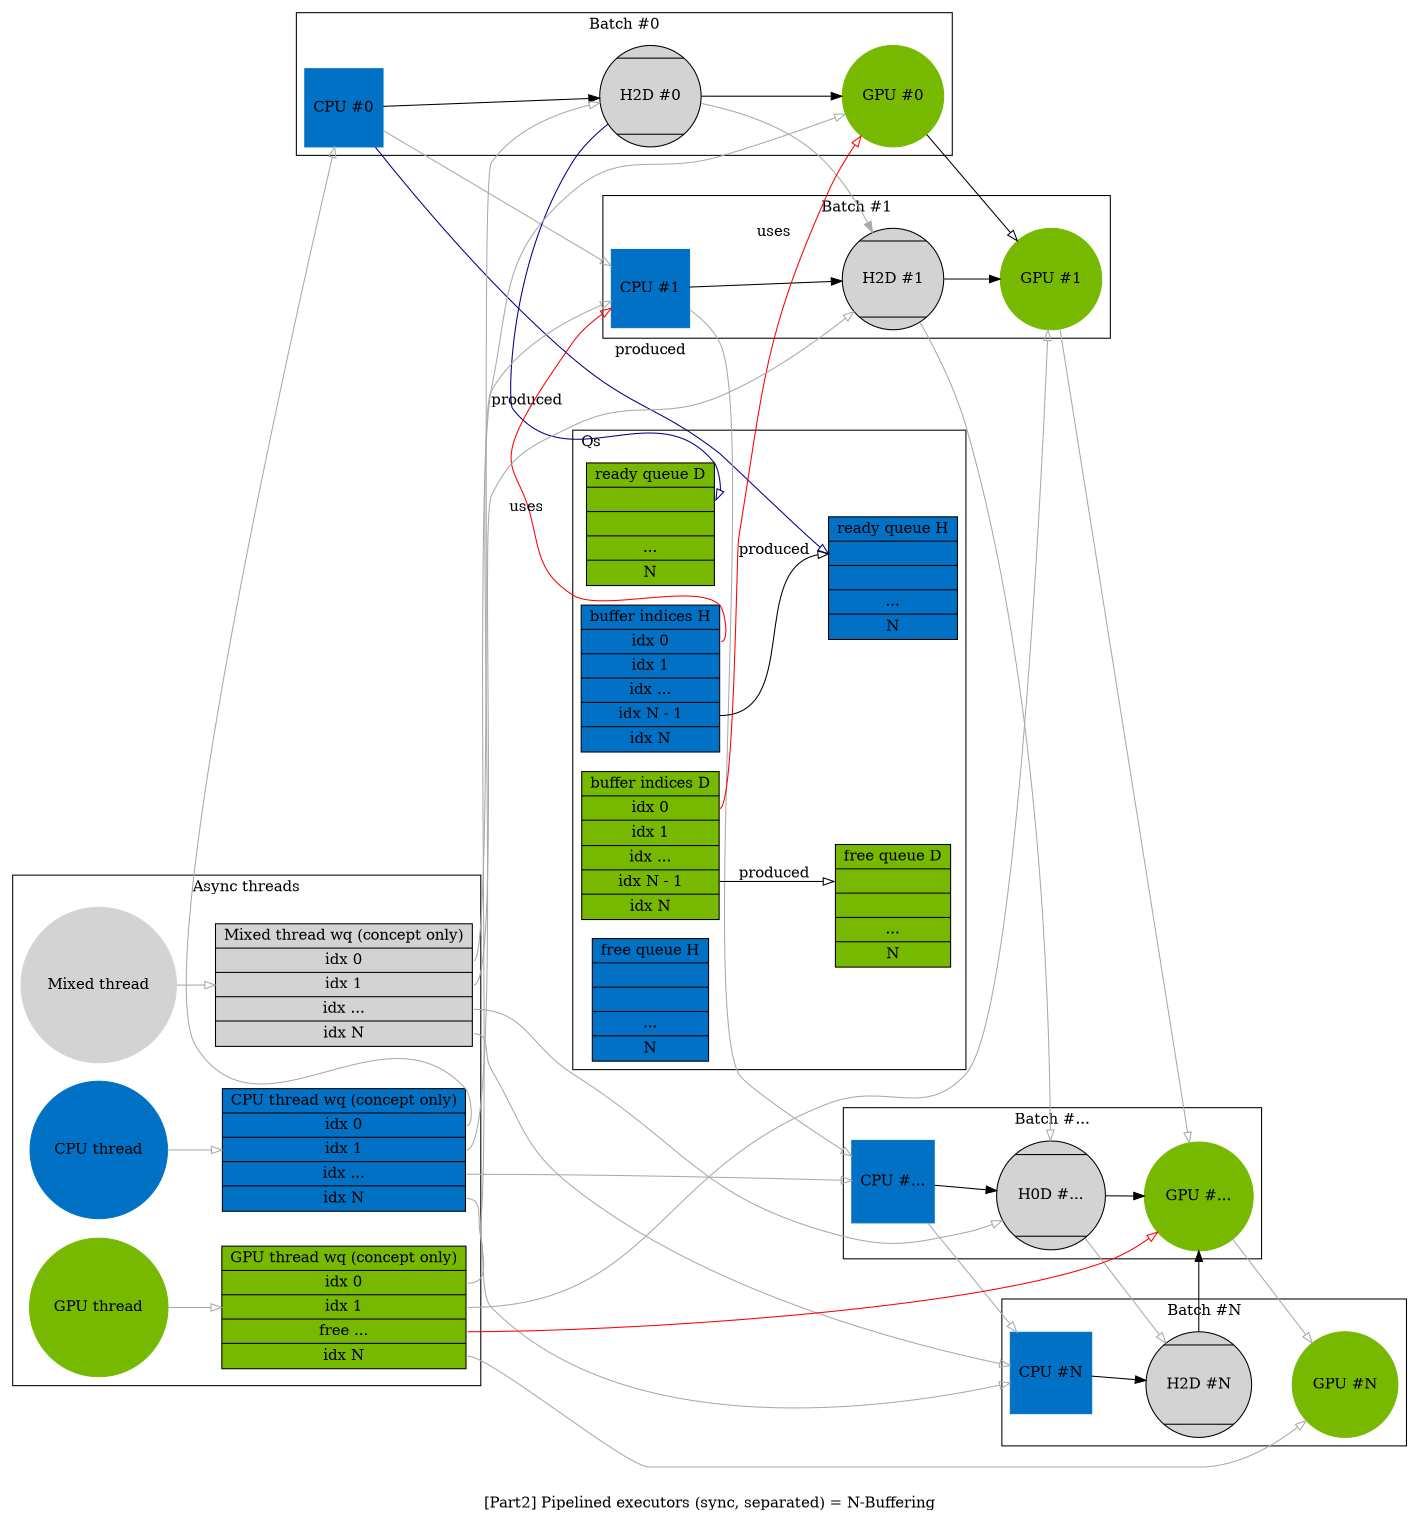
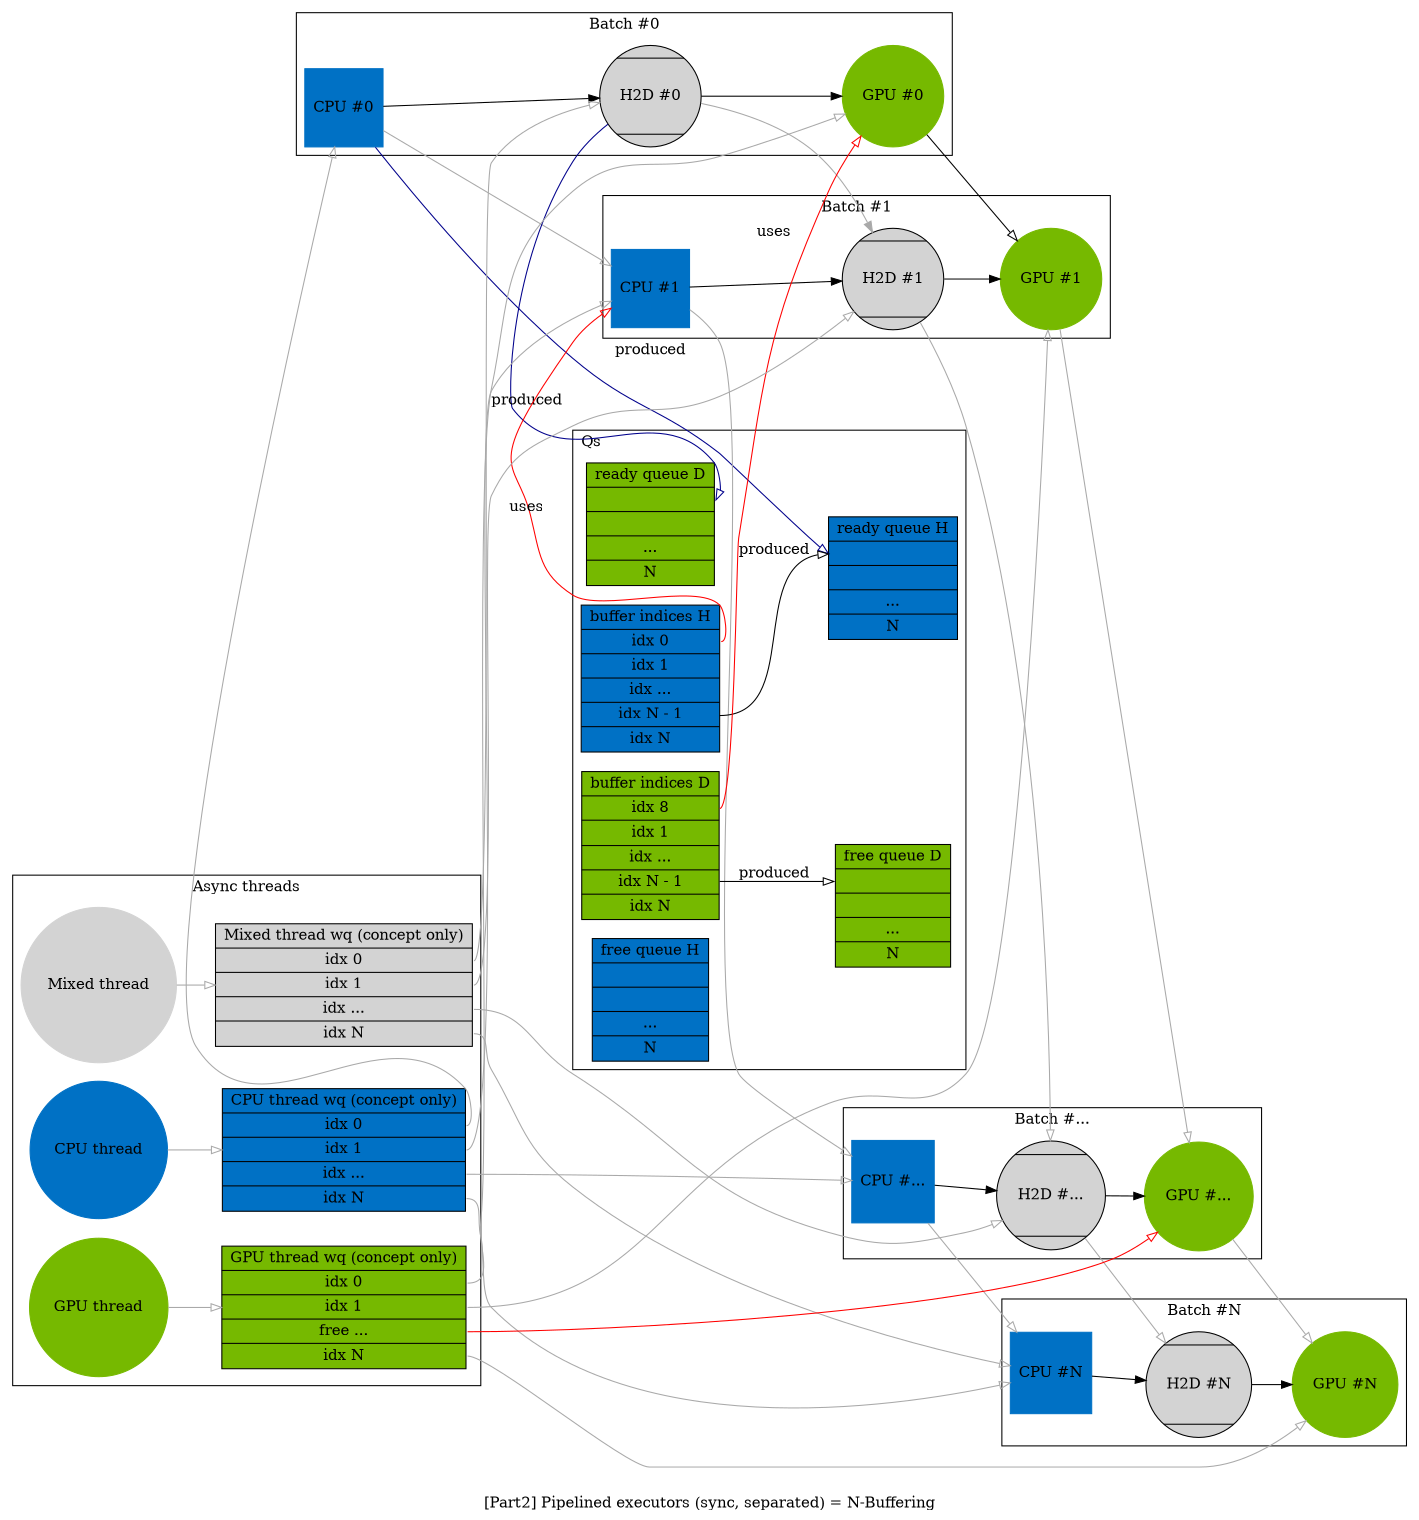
(650, 808) -> (650, 808)
(1051, 1195) -> (1051, 1195)
(1199, 1291) -> (1267, 1385)
